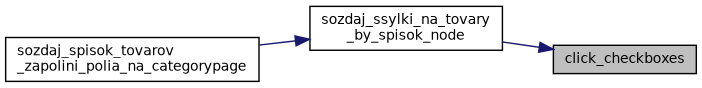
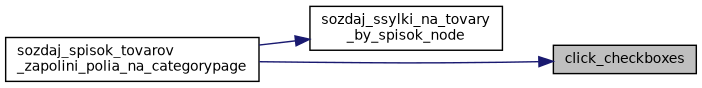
(521, 45) -> (399, 63)
